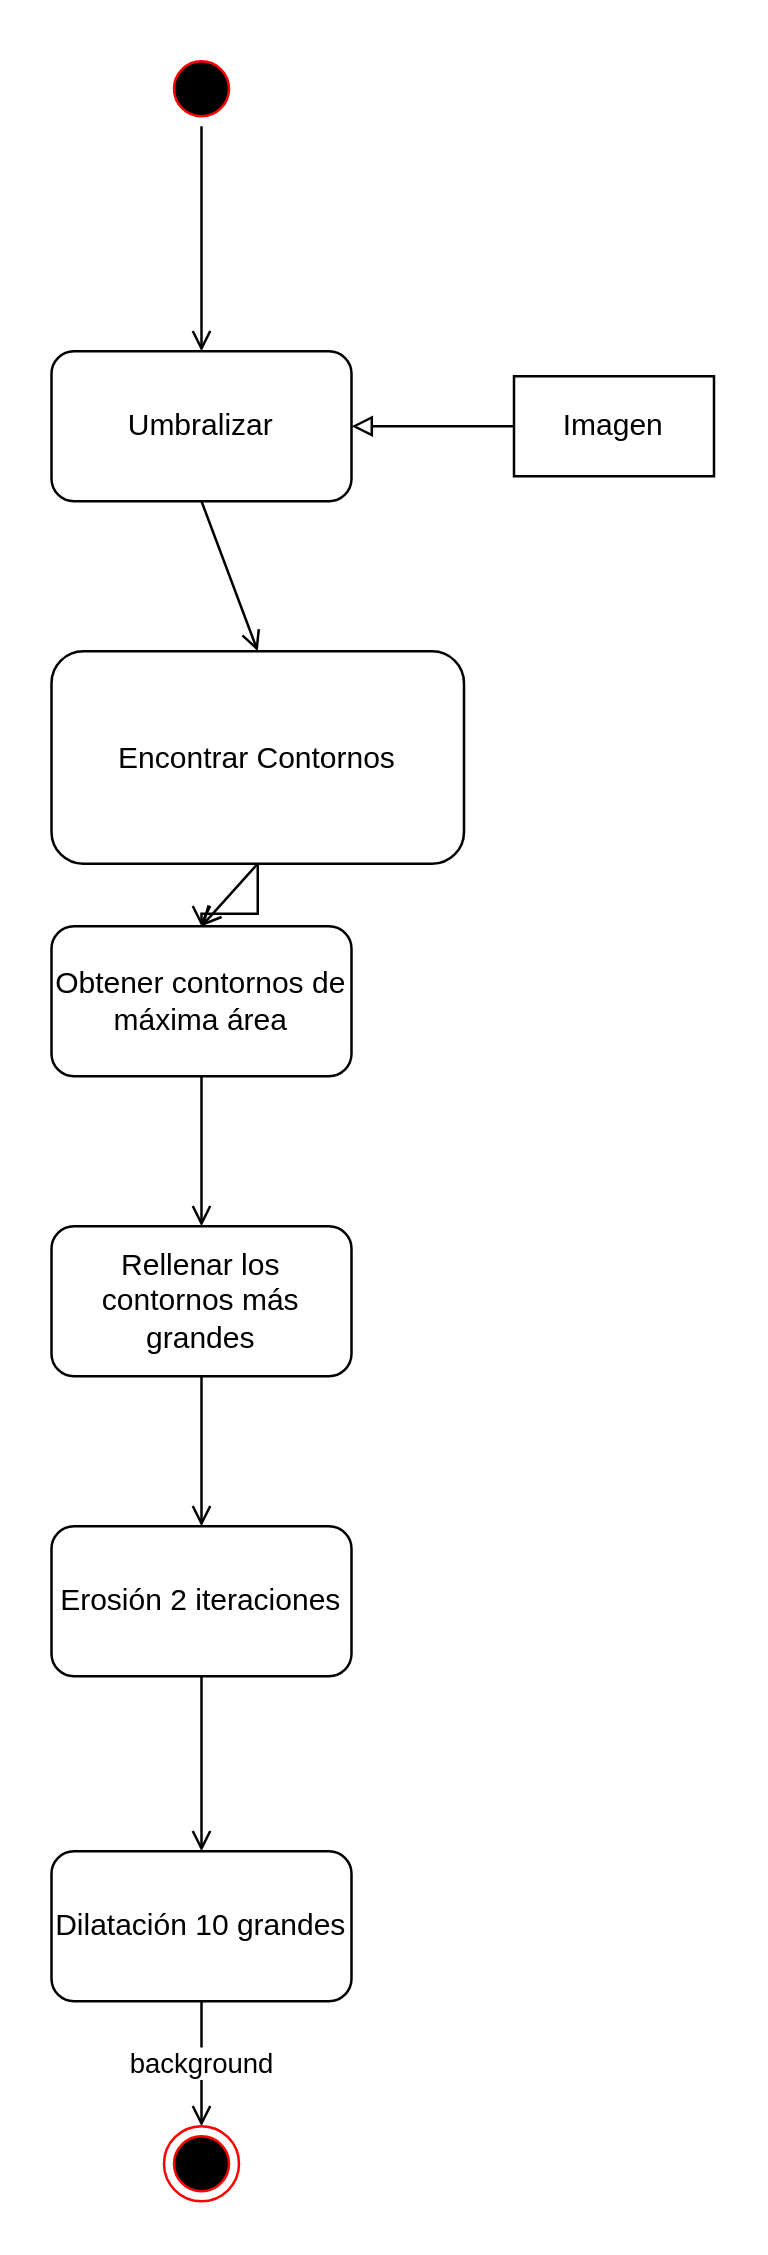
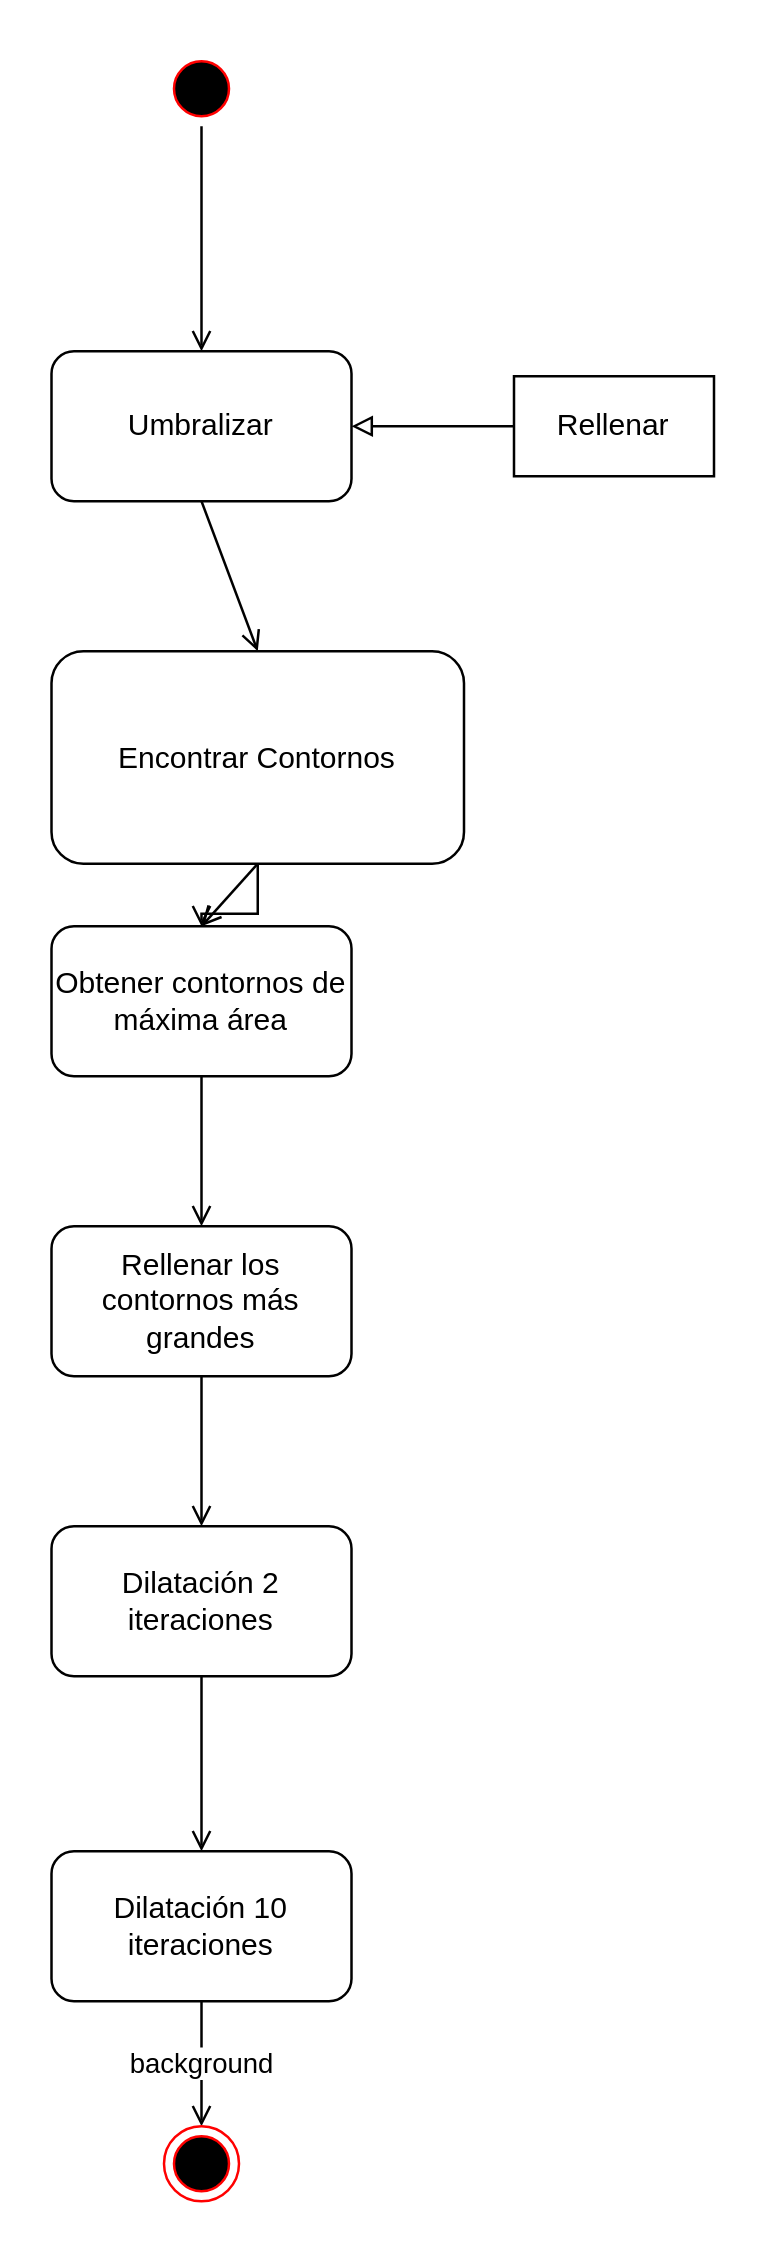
(614, 426) -> (614, 426)
(201, 1601) -> (201, 1601)
(201, 1926) -> (201, 1926)
